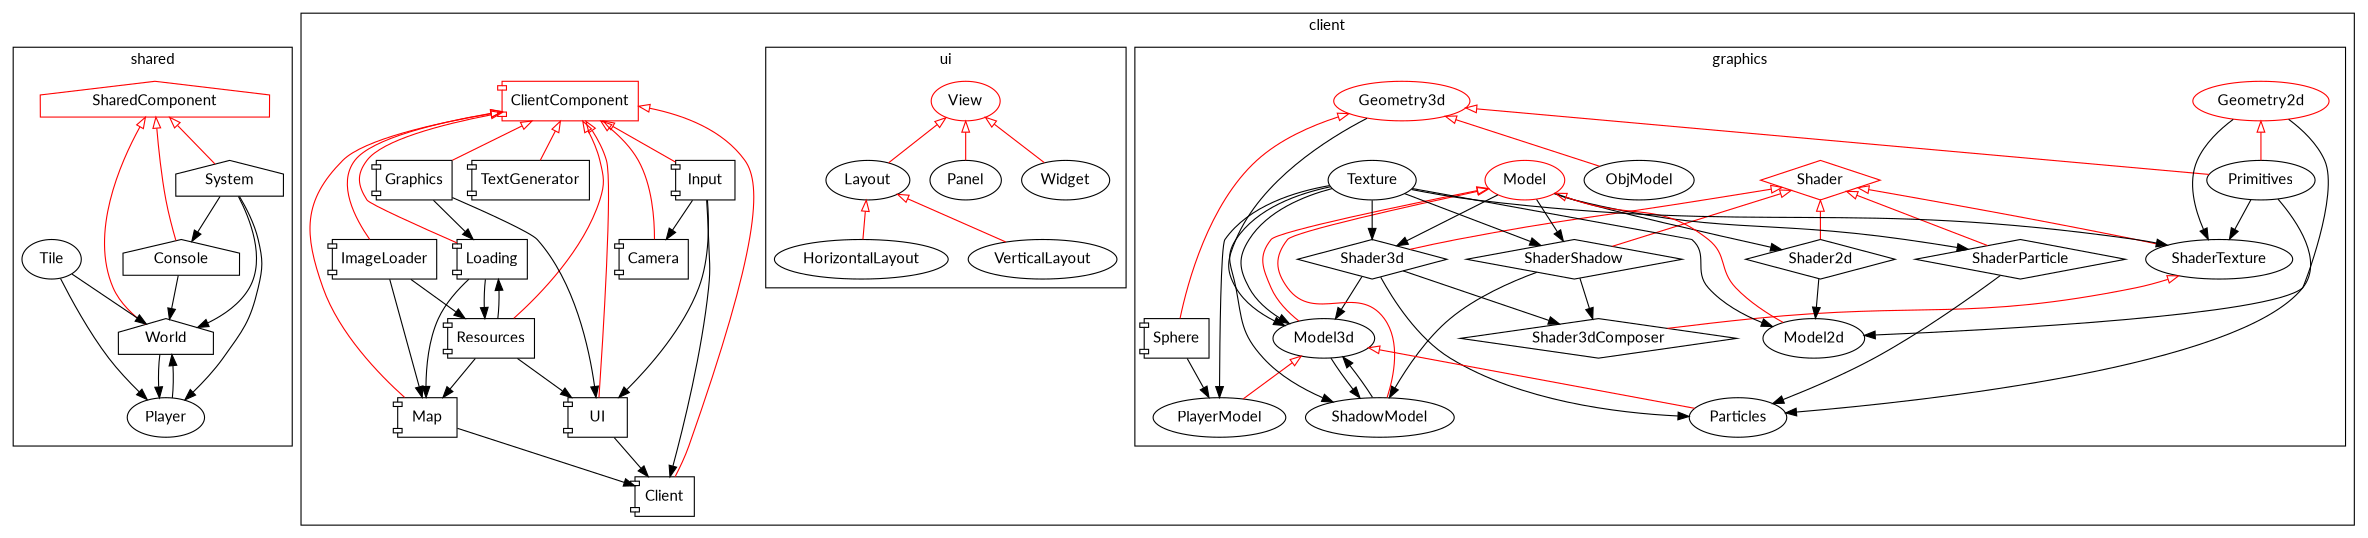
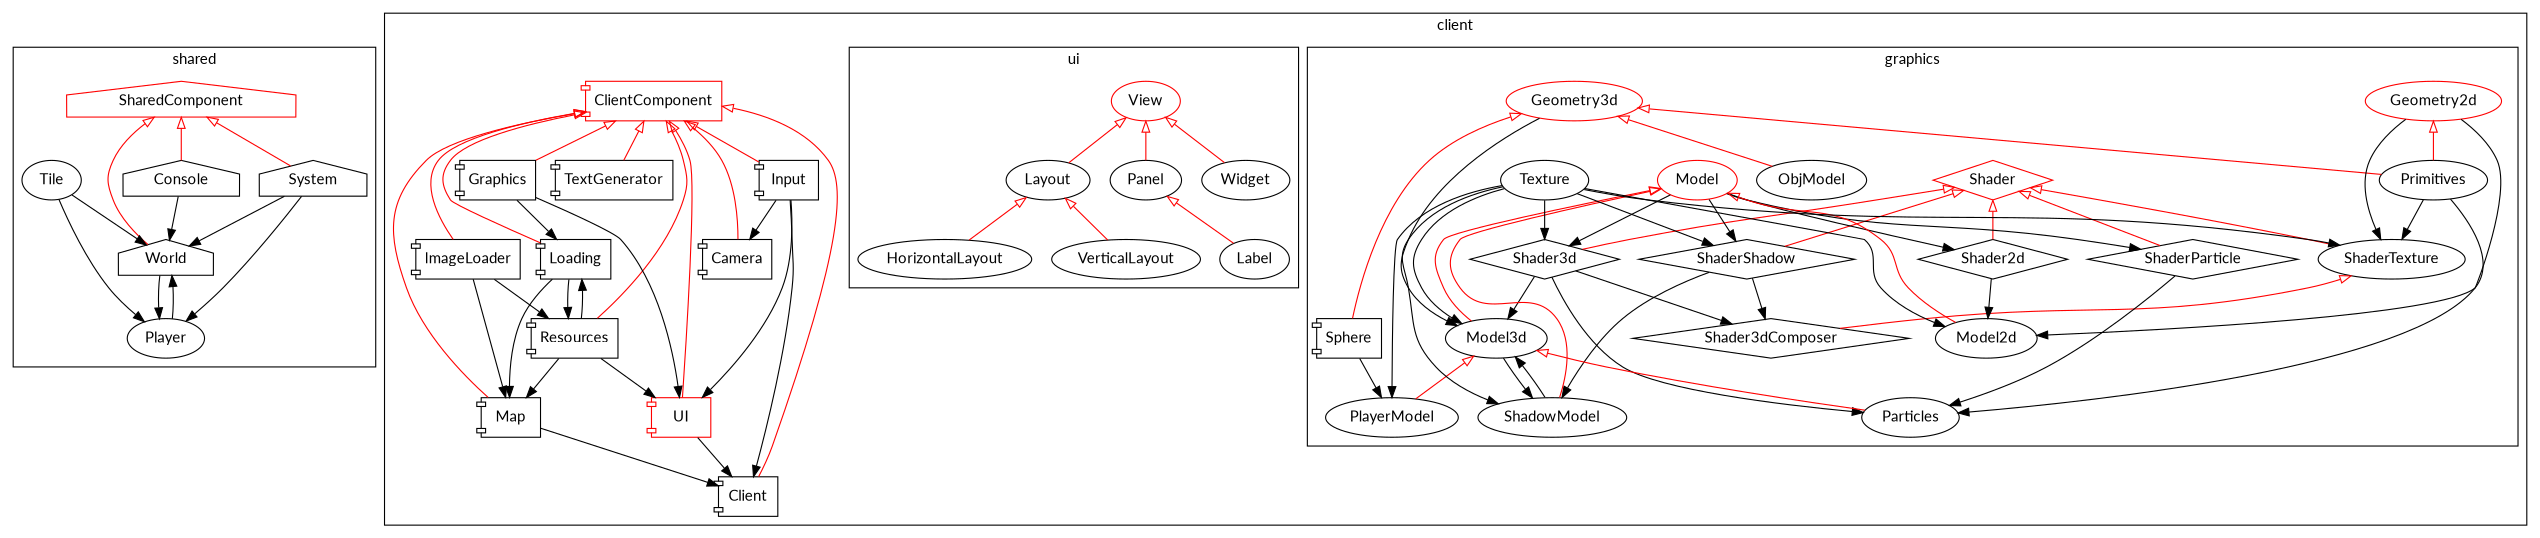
(209, 214) -> none
none -> (1255, 259)
(598, 417) -> (681, 417)
